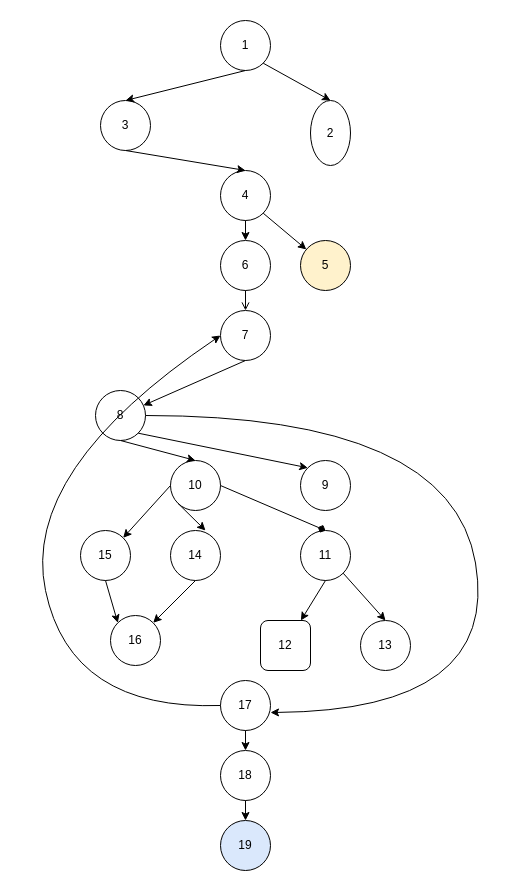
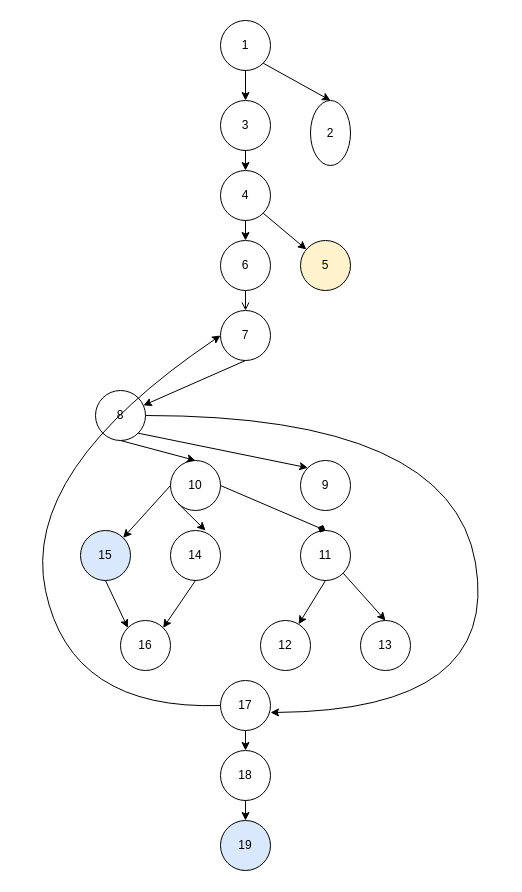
(126, 126) -> (246, 126)
(106, 556) -> (106, 556)
(136, 641) -> (146, 646)
(286, 646) -> (286, 646)
